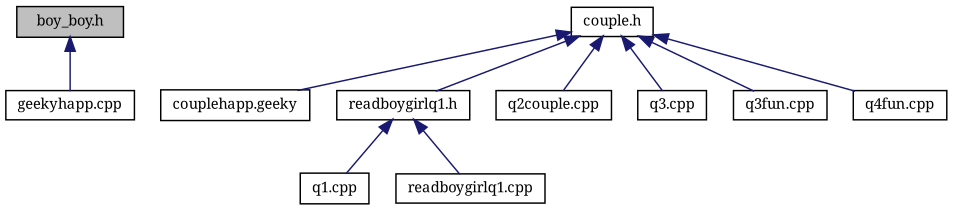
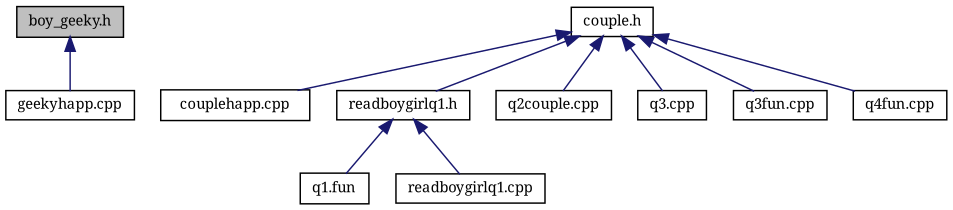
(70, 22) -> (70, 22)
(235, 105) -> (235, 105)
(335, 188) -> (335, 188)
